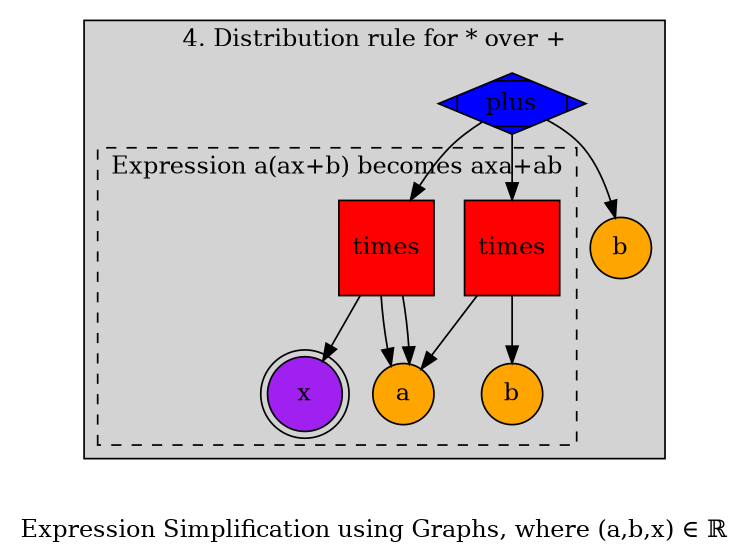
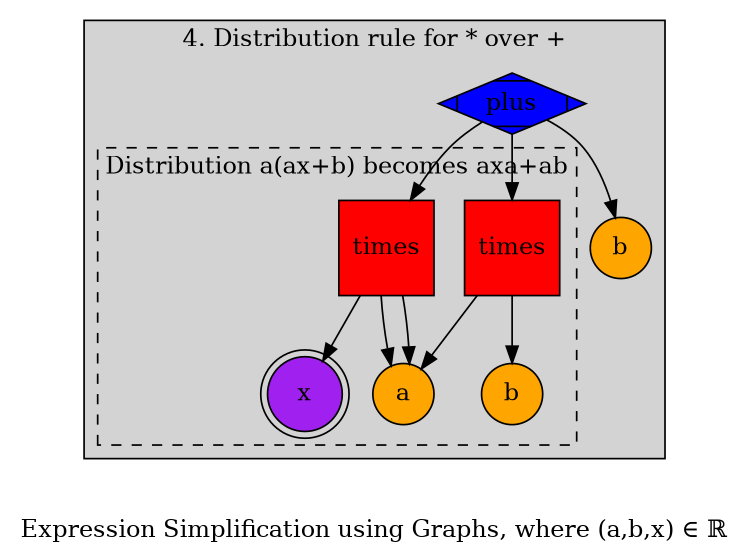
(337, 167) -> (337, 167)
